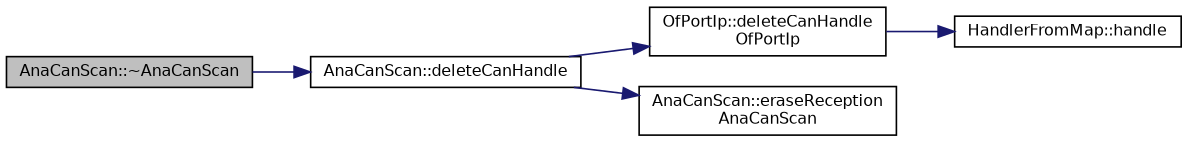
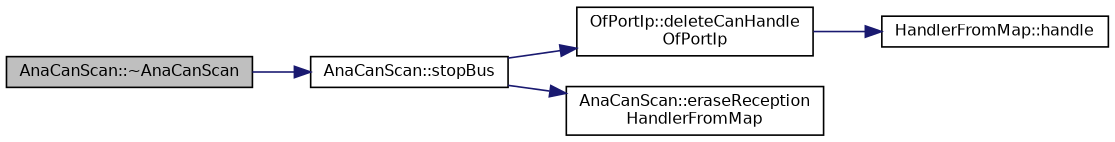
(446, 72) -> (409, 72)
(768, 111) -> (695, 111)
